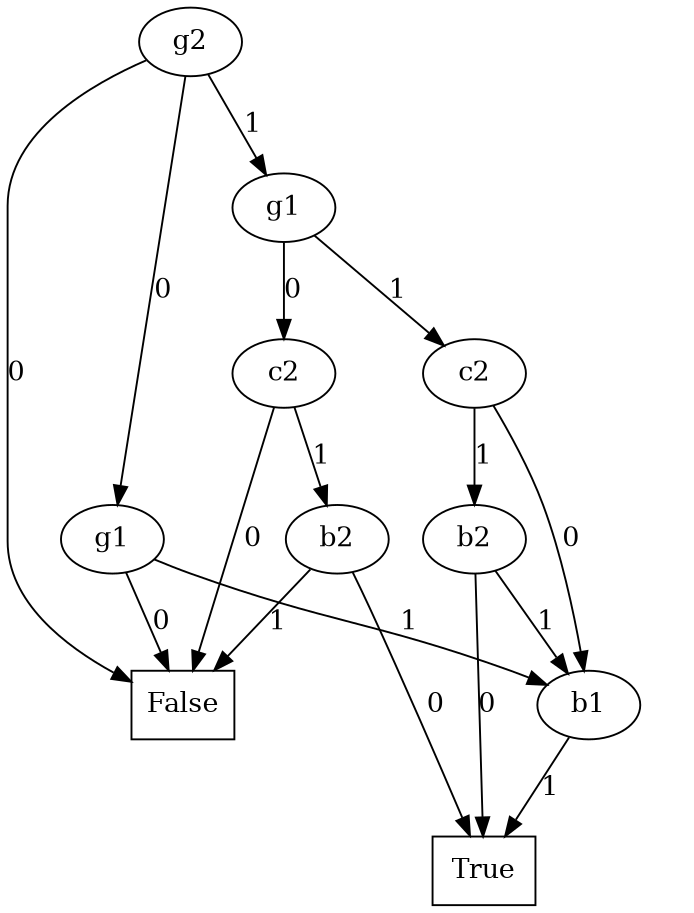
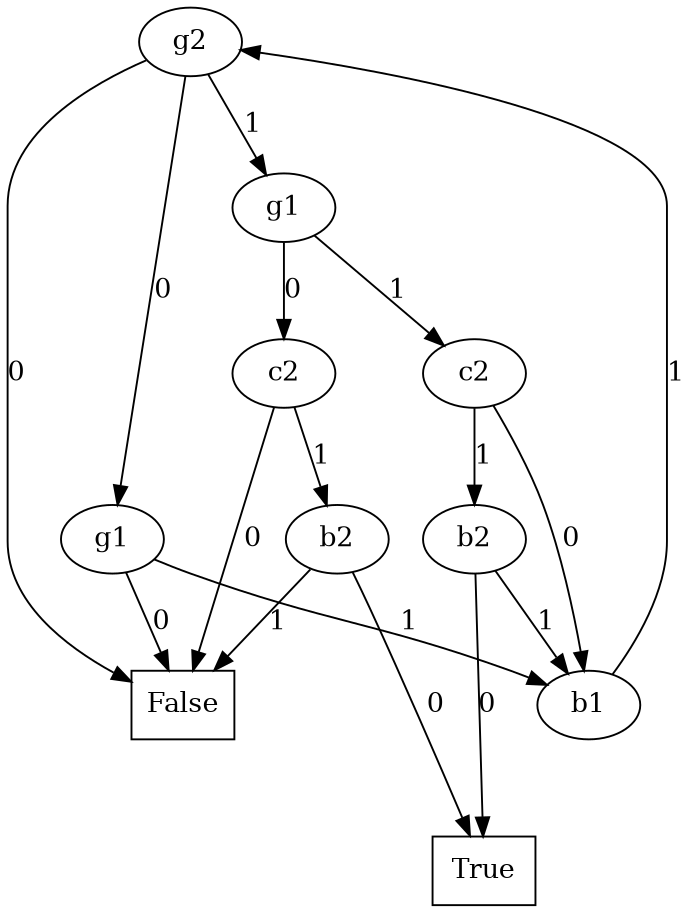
(542, 779) -> (667, 221)
